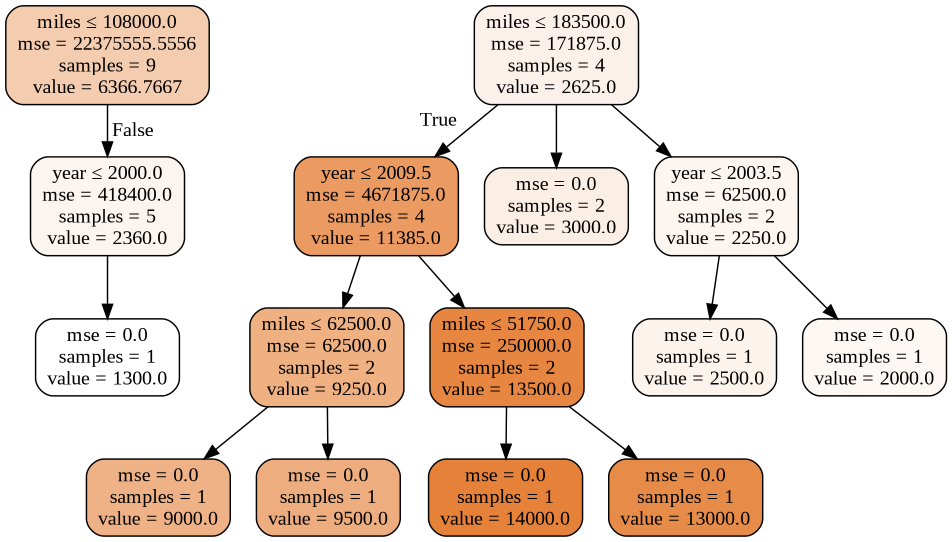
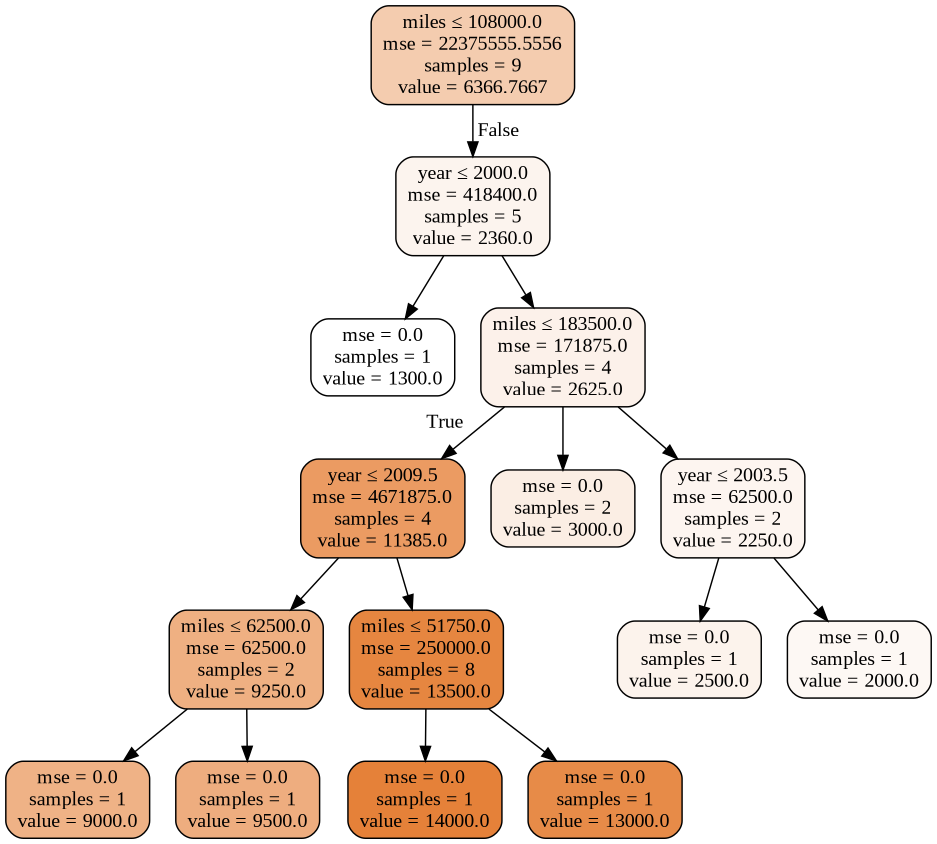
none -> (514, 275)
(507, 368) -> (426, 670)
